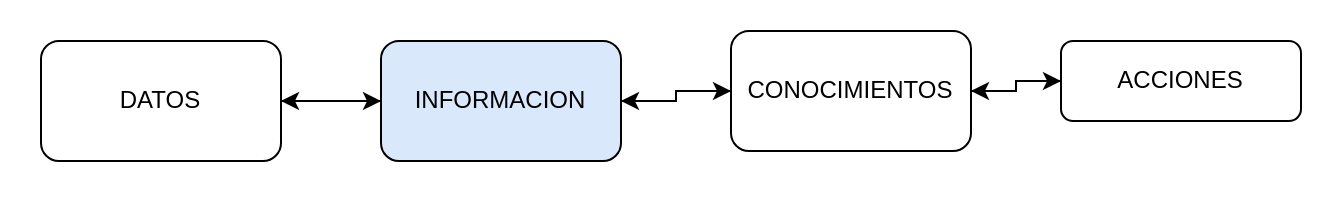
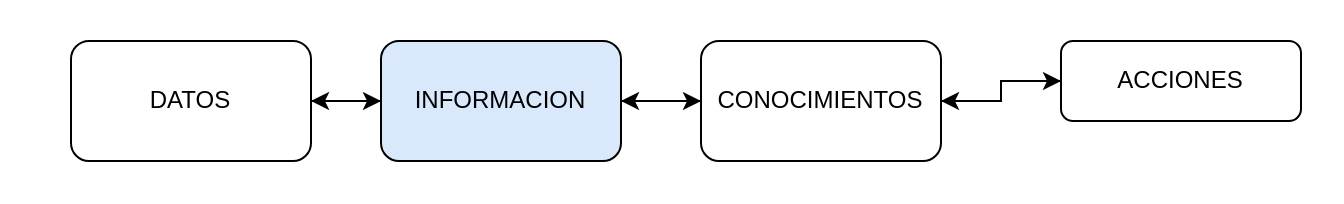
(851, 91) -> (821, 101)
(161, 101) -> (191, 101)
